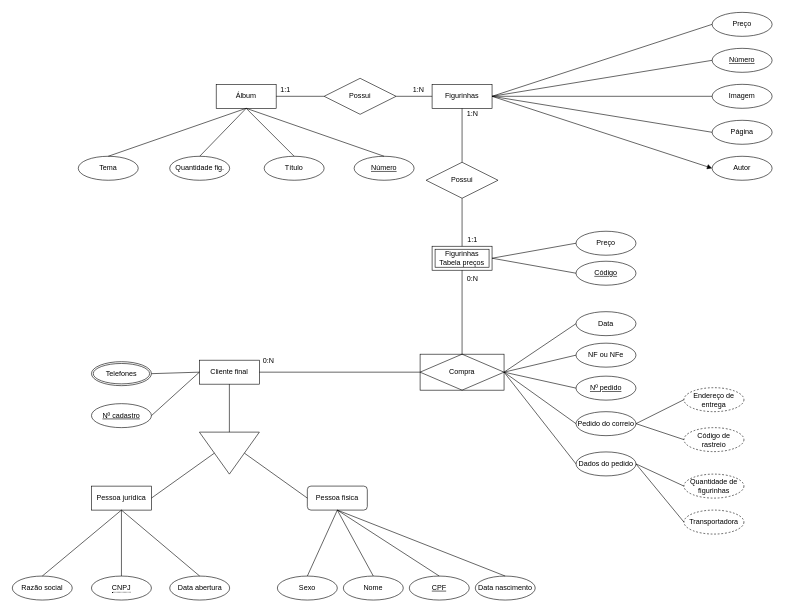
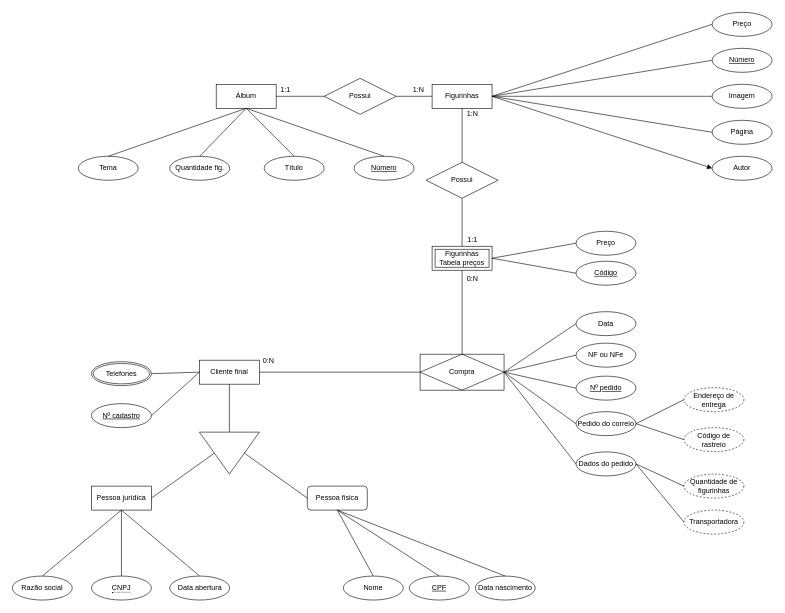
(322, 545) -> none
(308, 588) -> none
